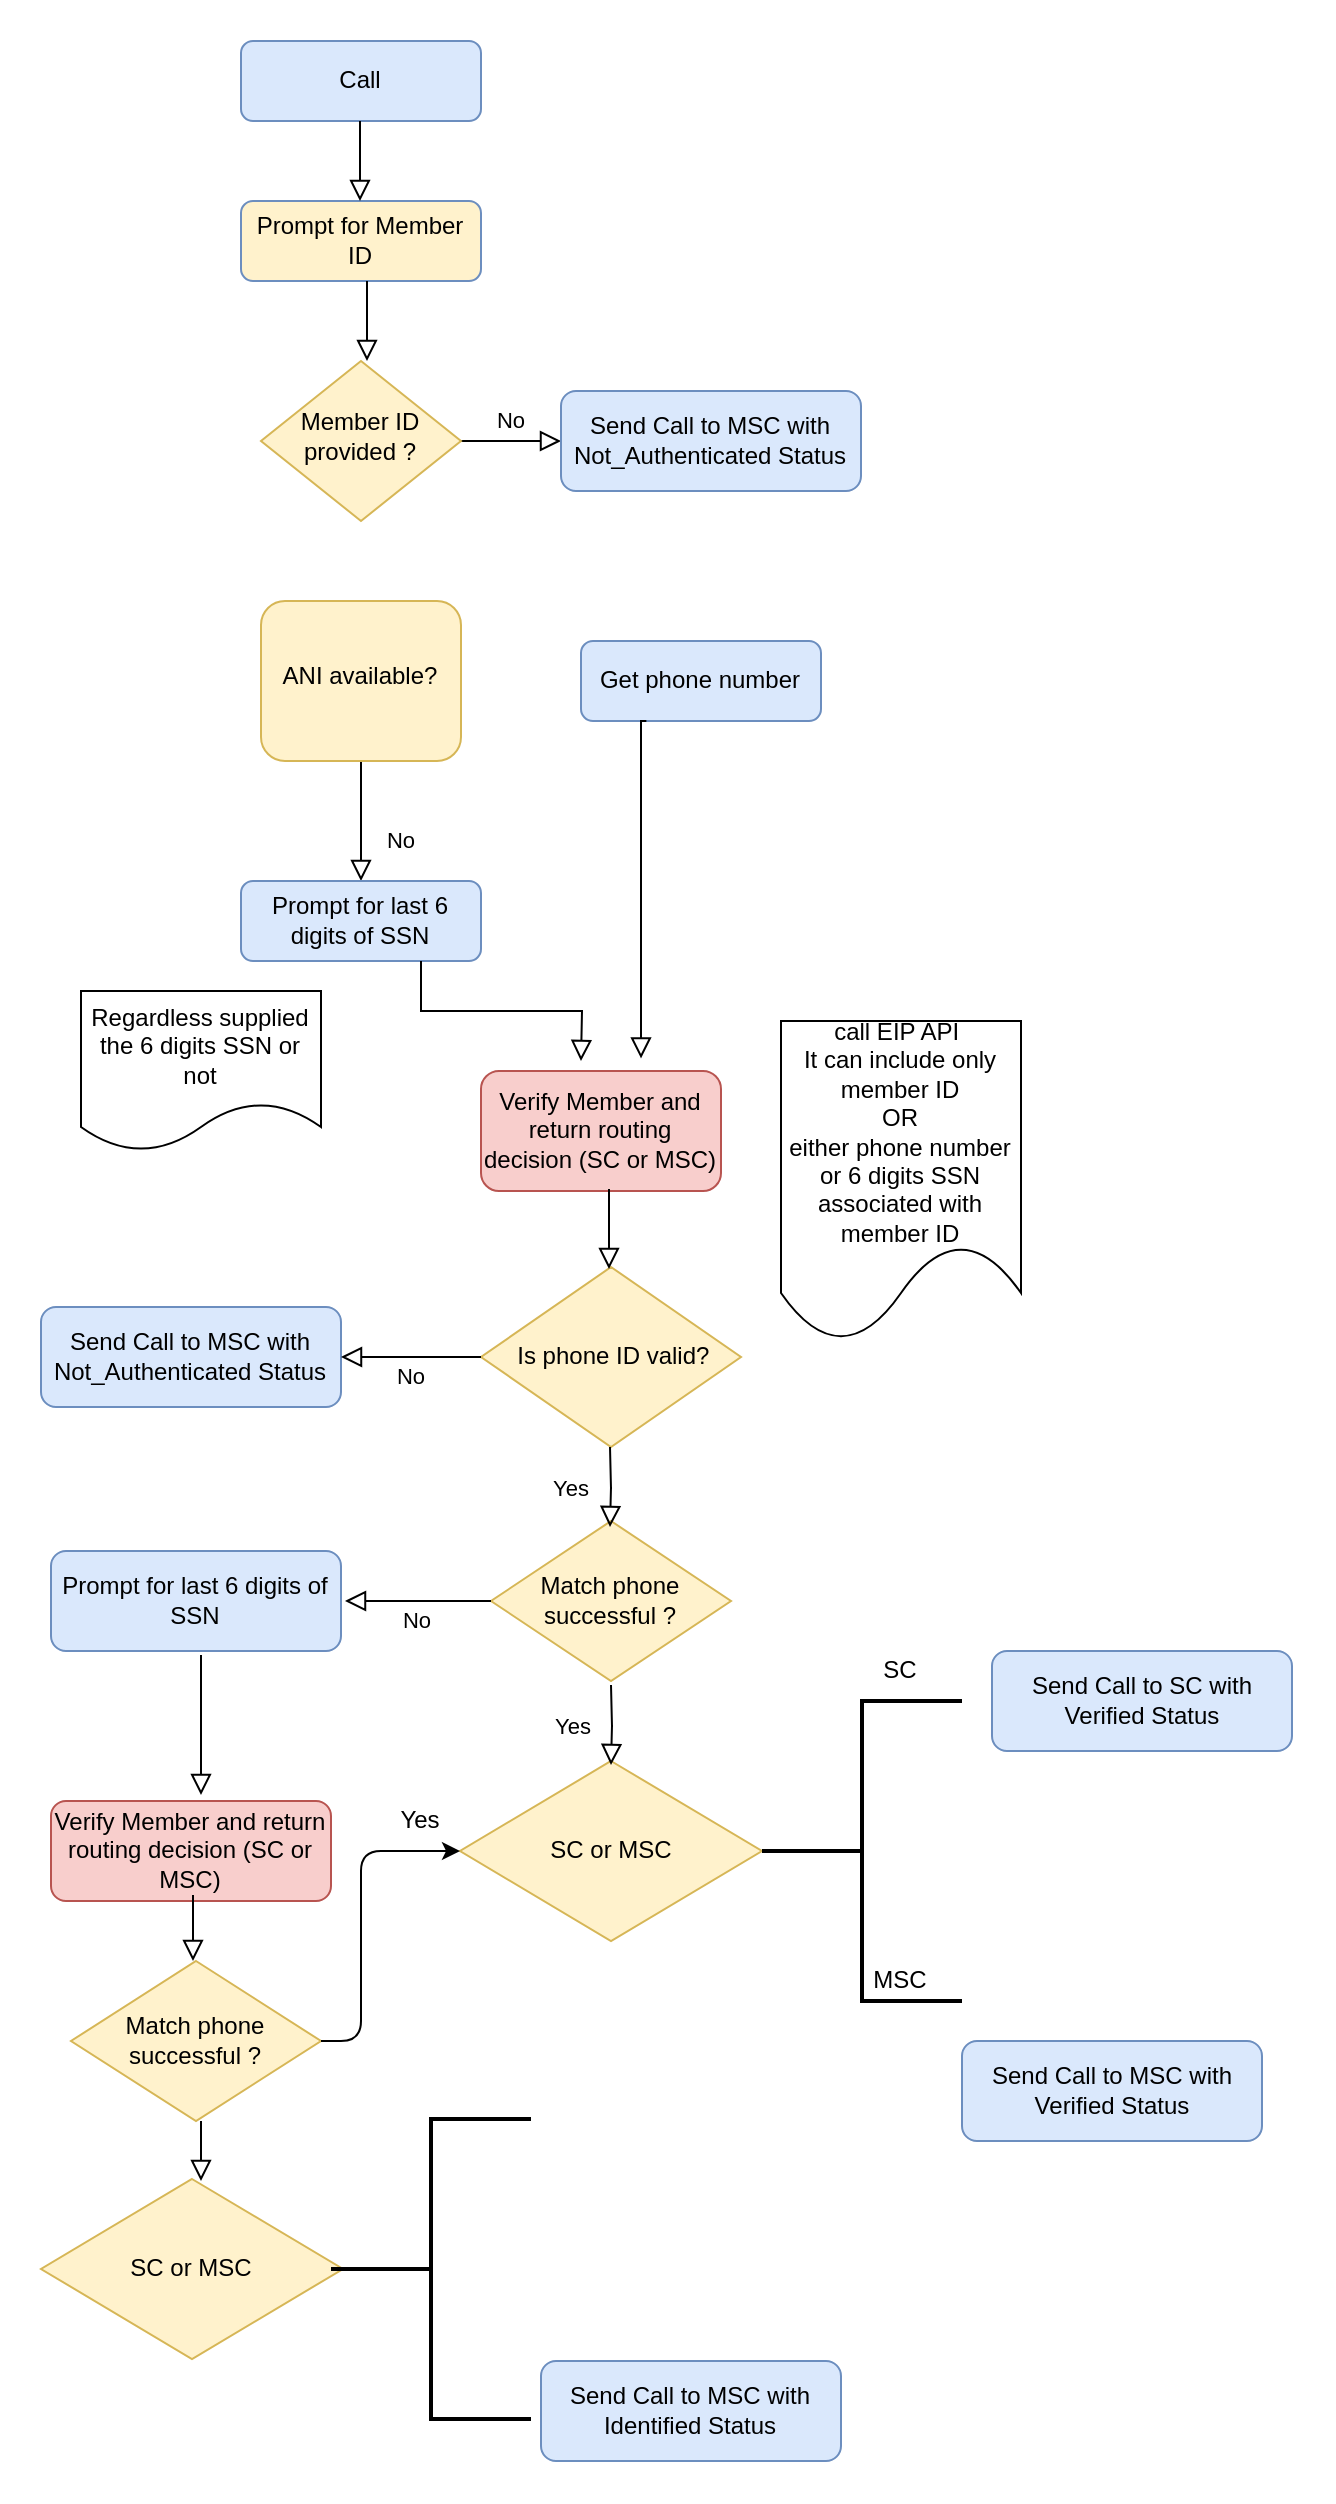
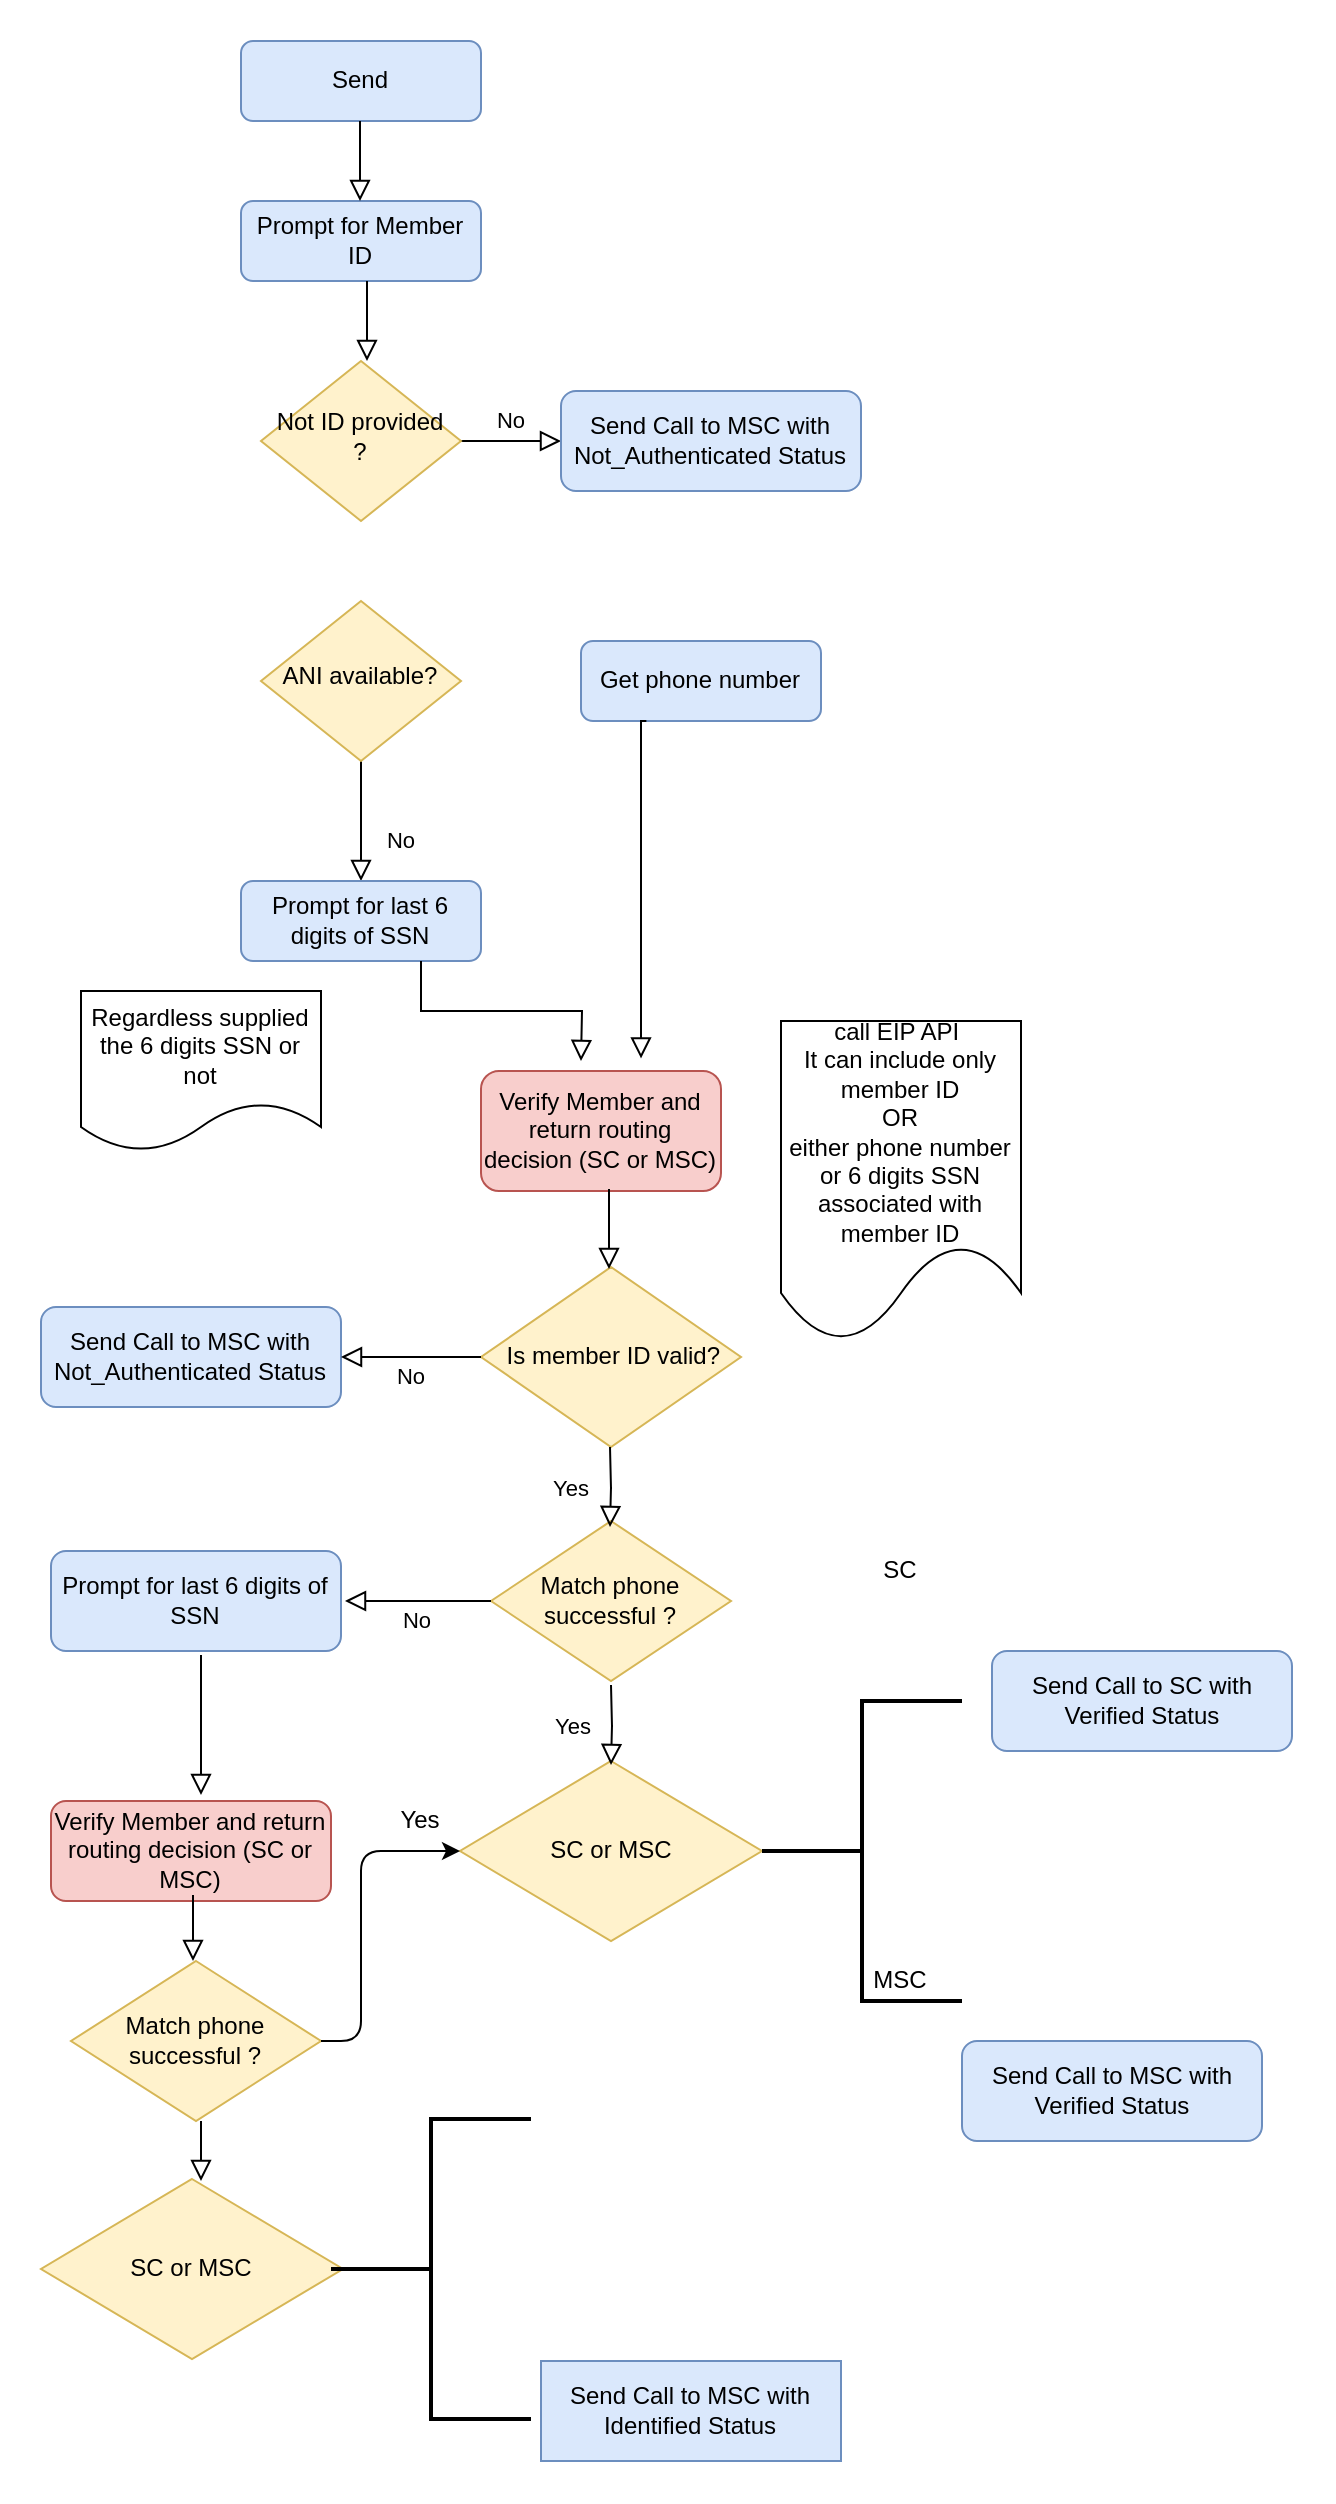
(361, 81) -> (361, 81)
(361, 241) -> (361, 241)
(361, 437) -> (361, 437)
(361, 681) -> (361, 681)
(611, 1357) -> (611, 1357)
(901, 1671) -> (901, 1571)
(691, 2411) -> (691, 2411)
